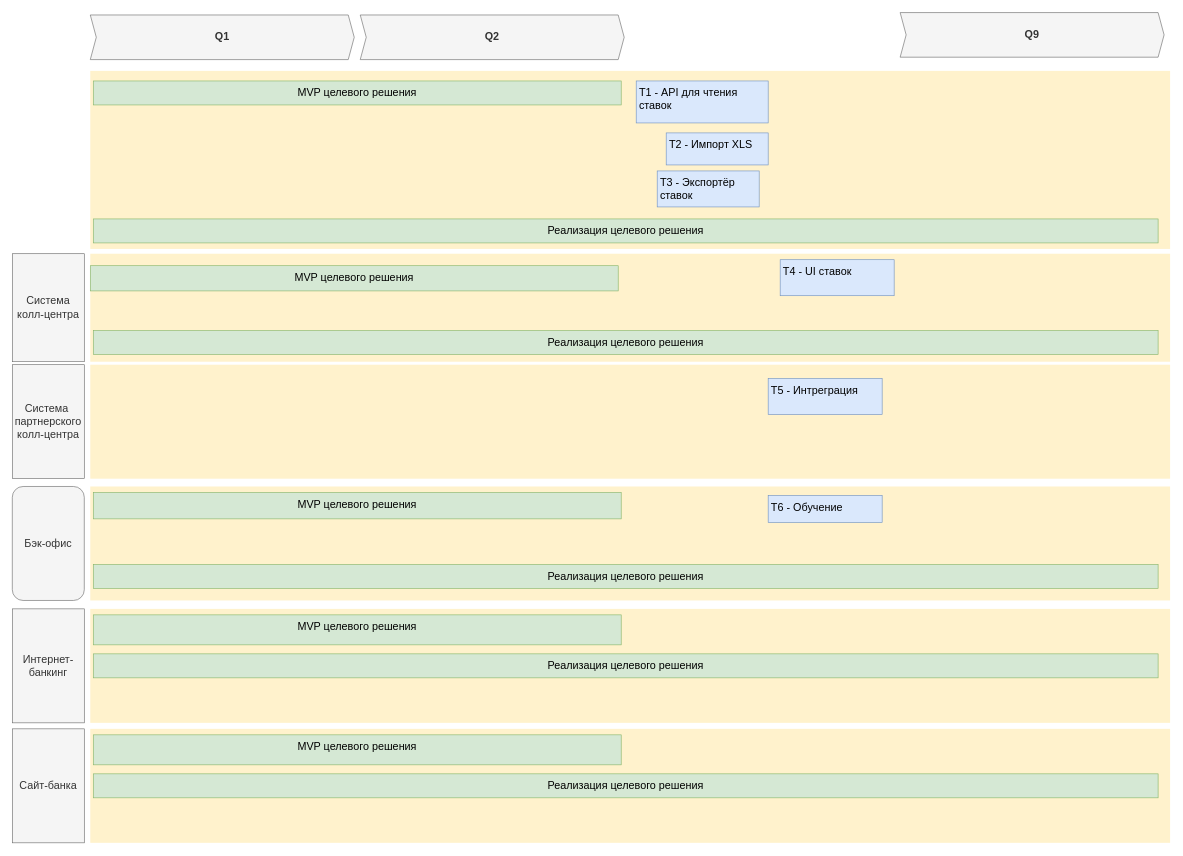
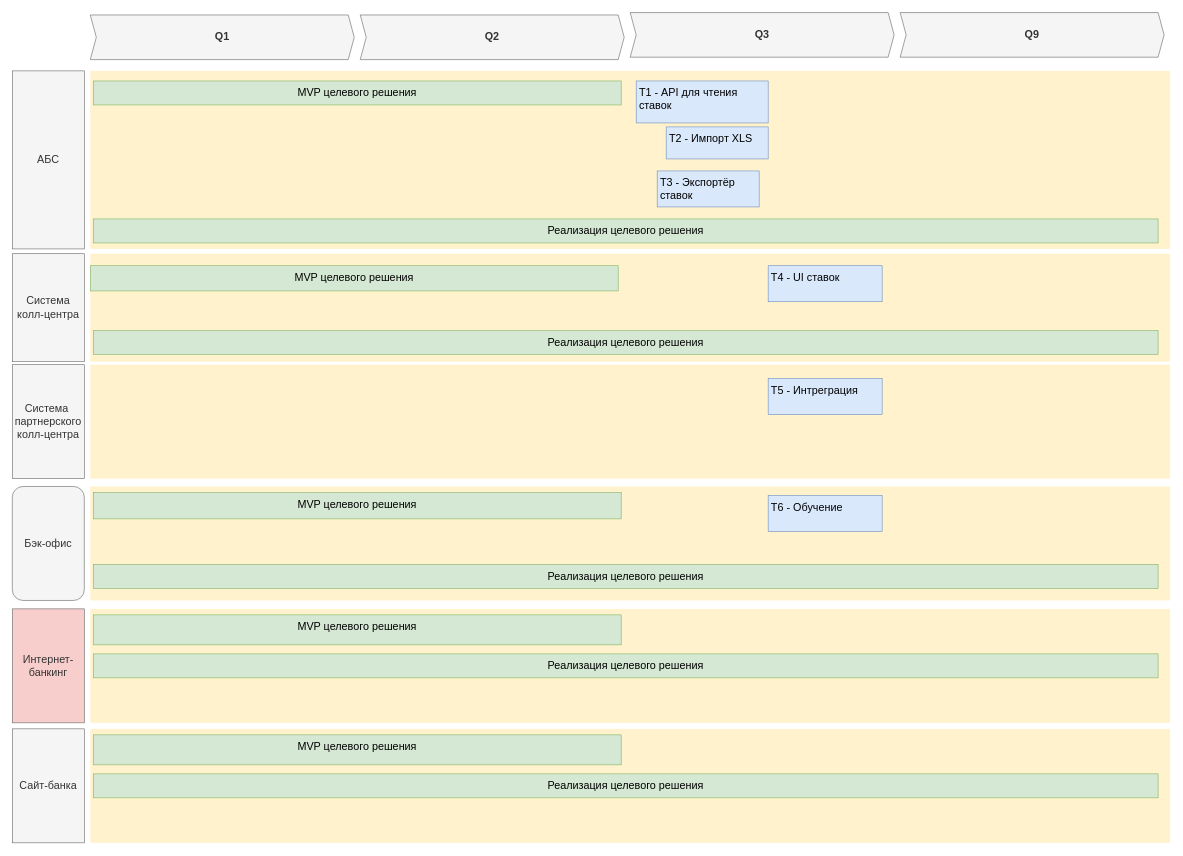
none -> (762, 35)
(717, 149) -> (717, 143)
none -> (48, 160)
(837, 278) -> (825, 284)
(825, 509) -> (825, 513)
(48, 666) -> (48, 666)
